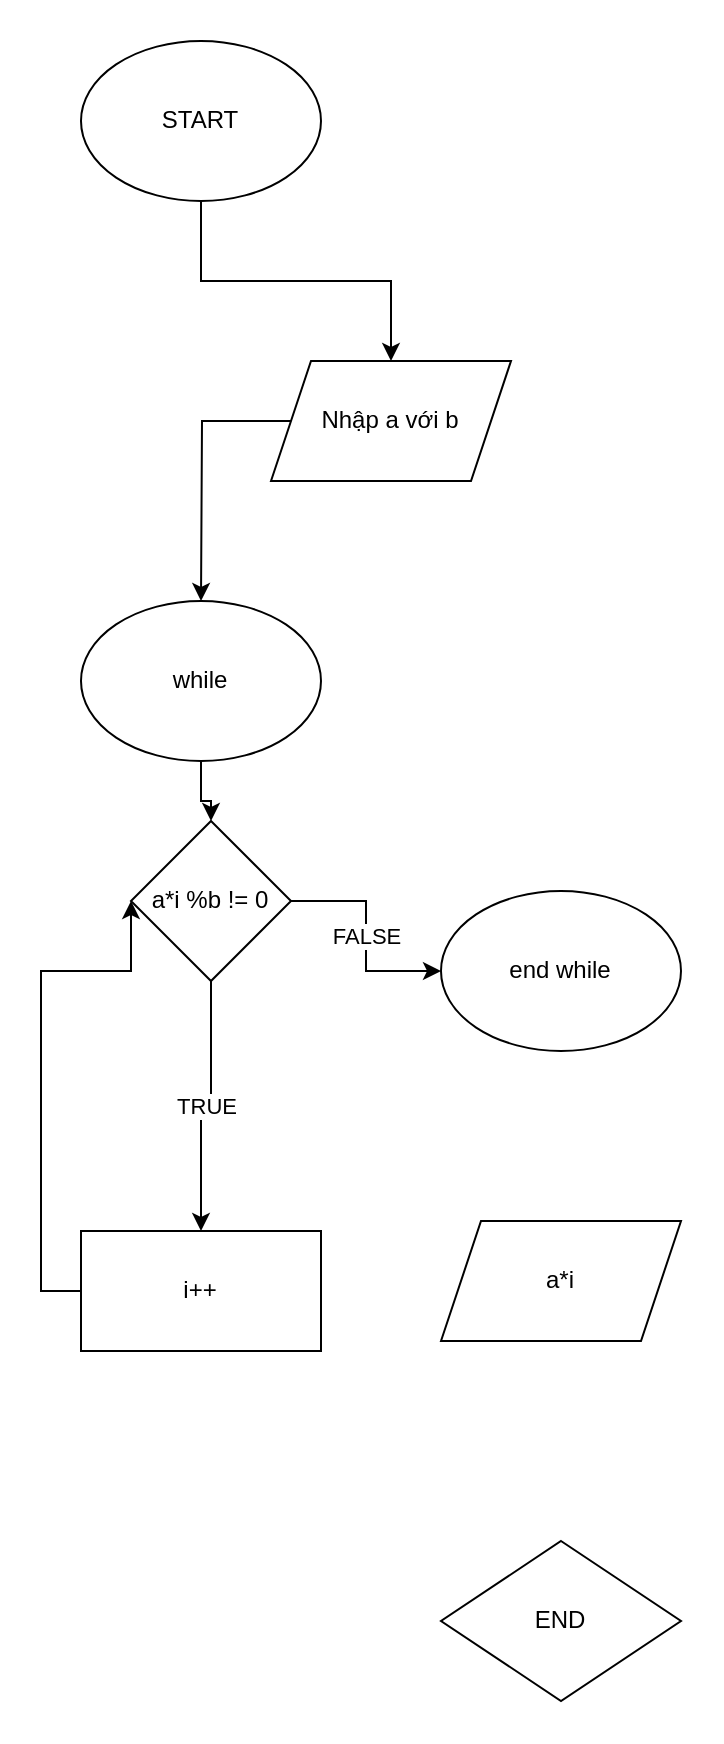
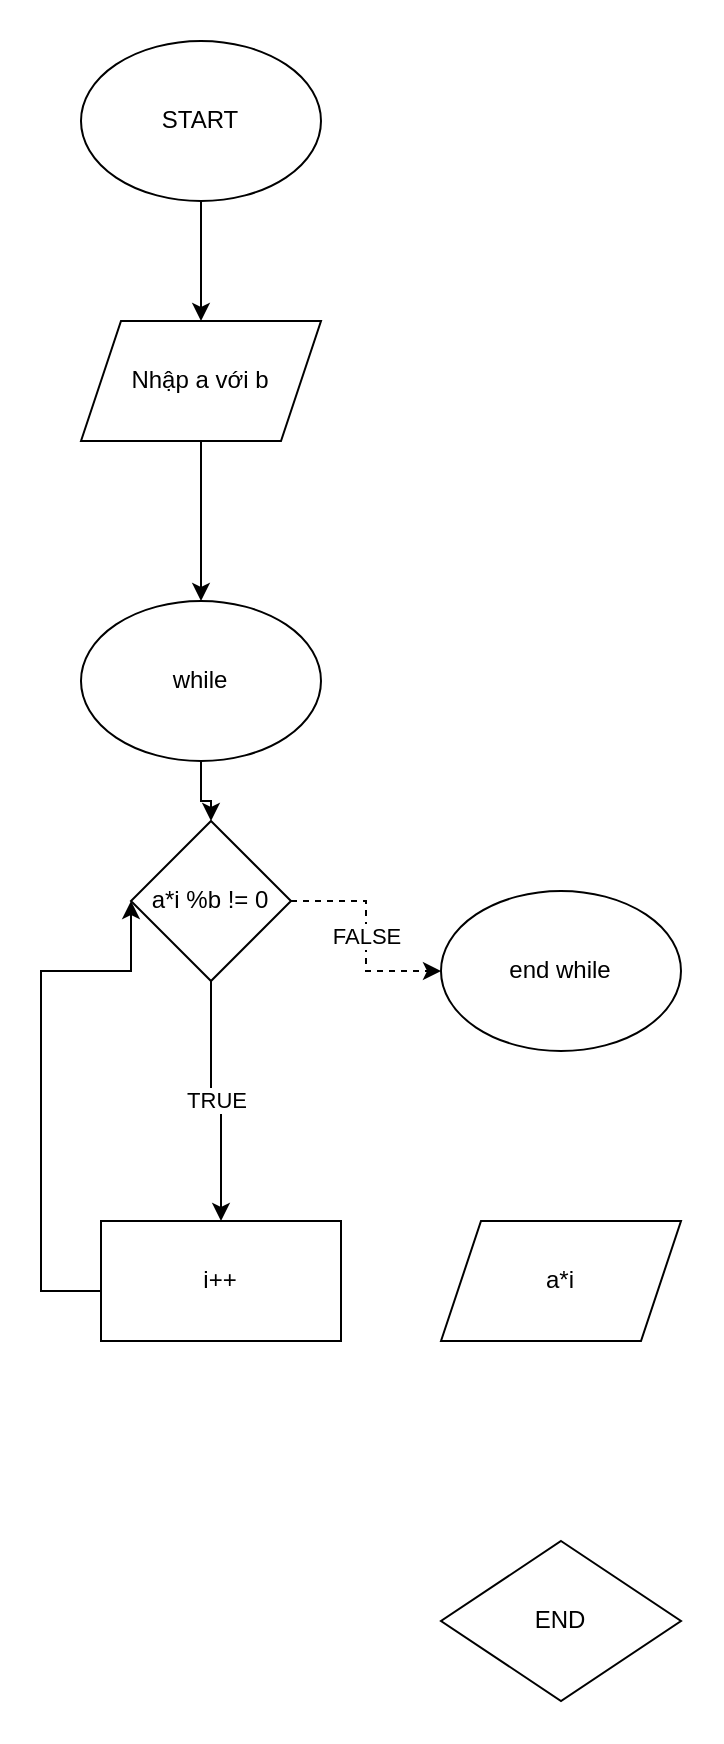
(391, 421) -> (201, 381)
(340, 901) -> (340, 901)
(201, 1291) -> (221, 1281)
